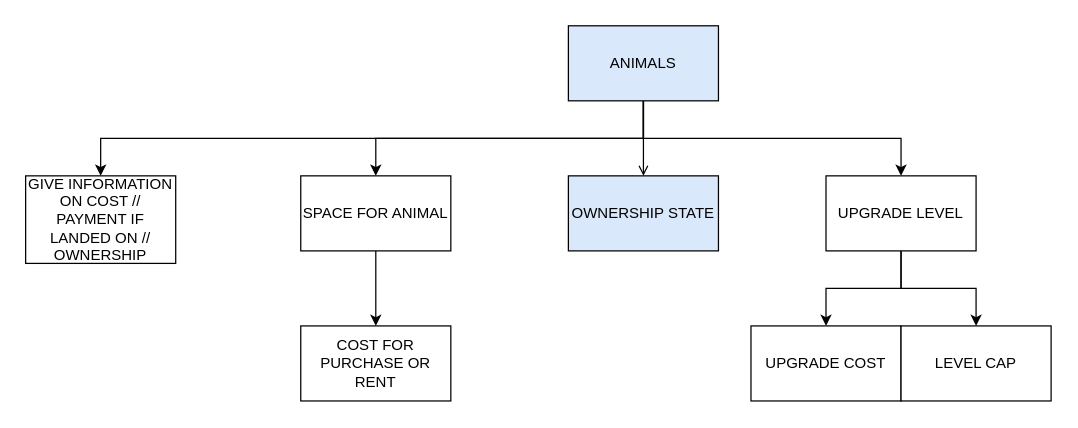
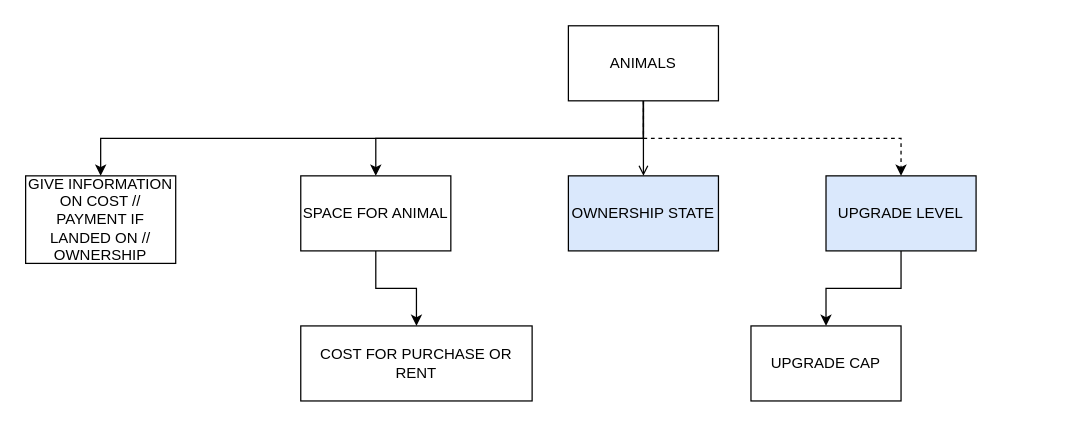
(643, 63) -> (643, 63)
(787, 138) -> (787, 138)
(901, 213) -> (901, 213)
(954, 288) -> none
(376, 363) -> (416, 363)
(826, 363) -> (826, 363)
(976, 363) -> none
